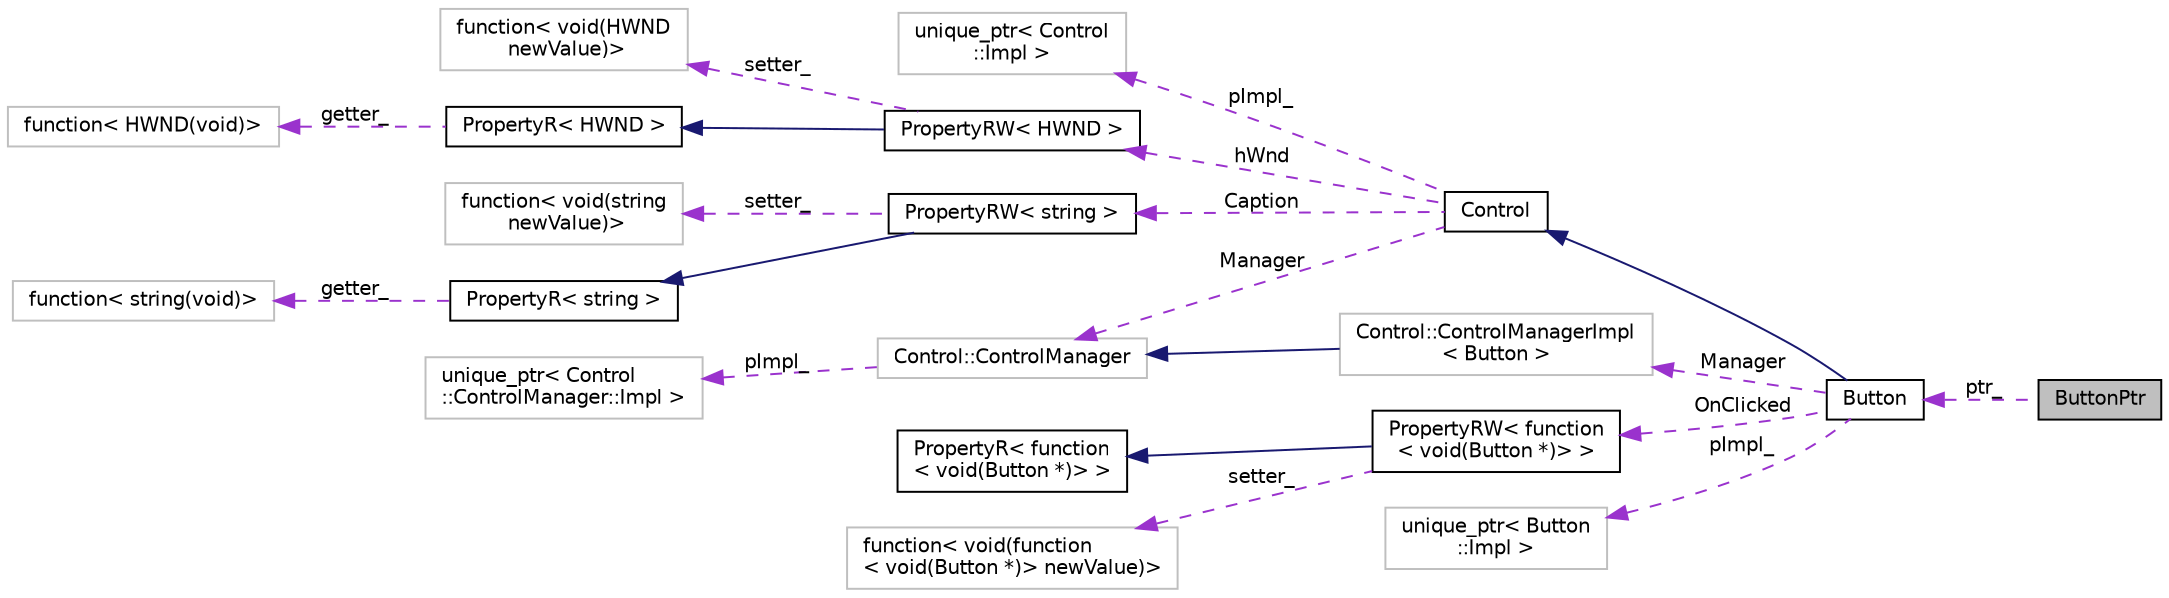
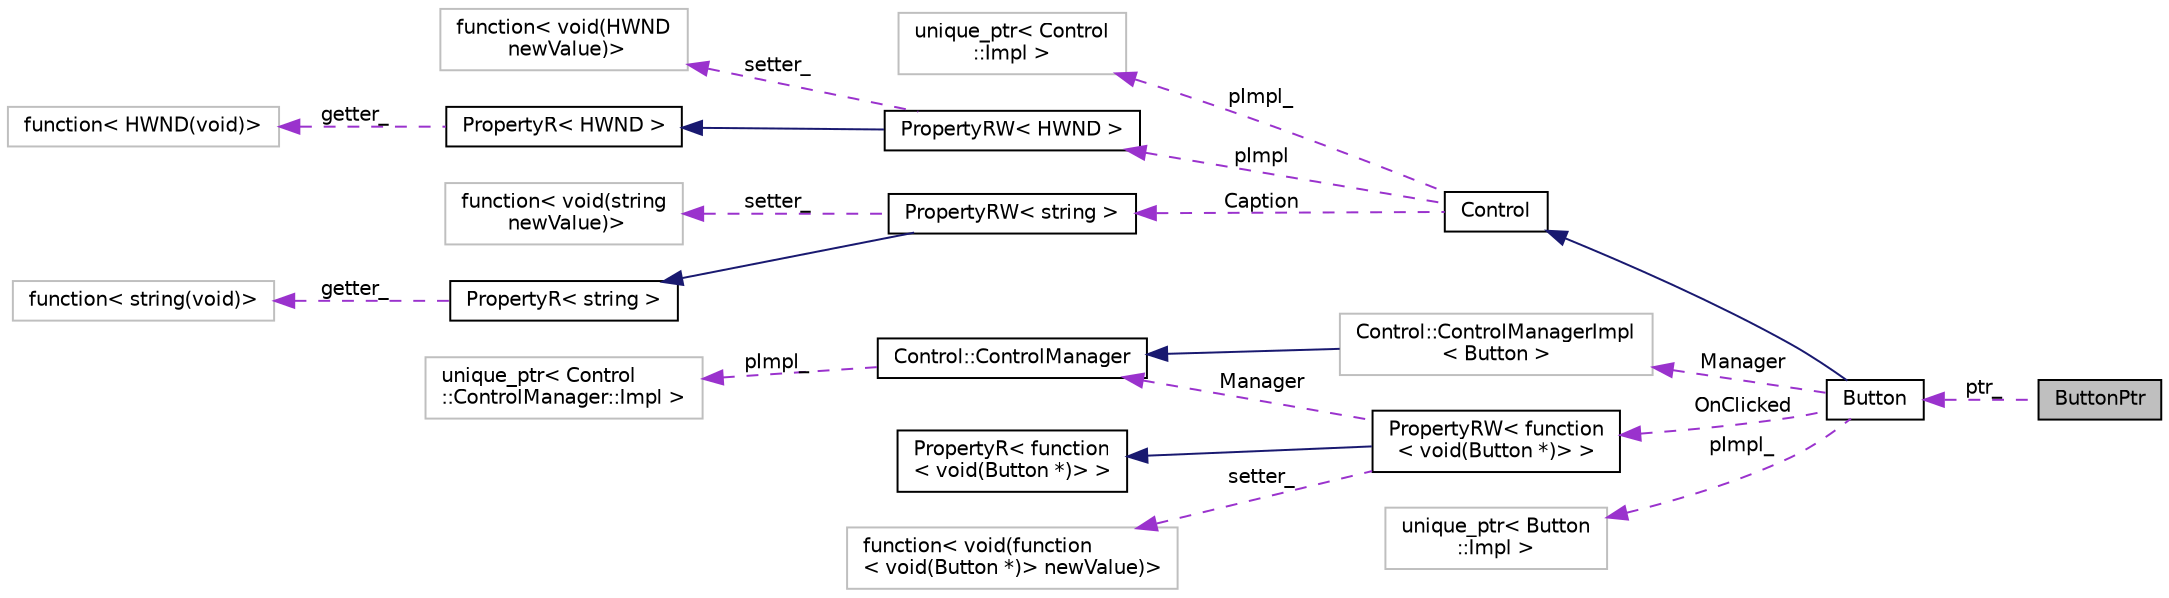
(1259, 157) -> (1259, 157)
(1270, 280) -> (1258, 400)
(1012, 358) -> (1012, 358)
